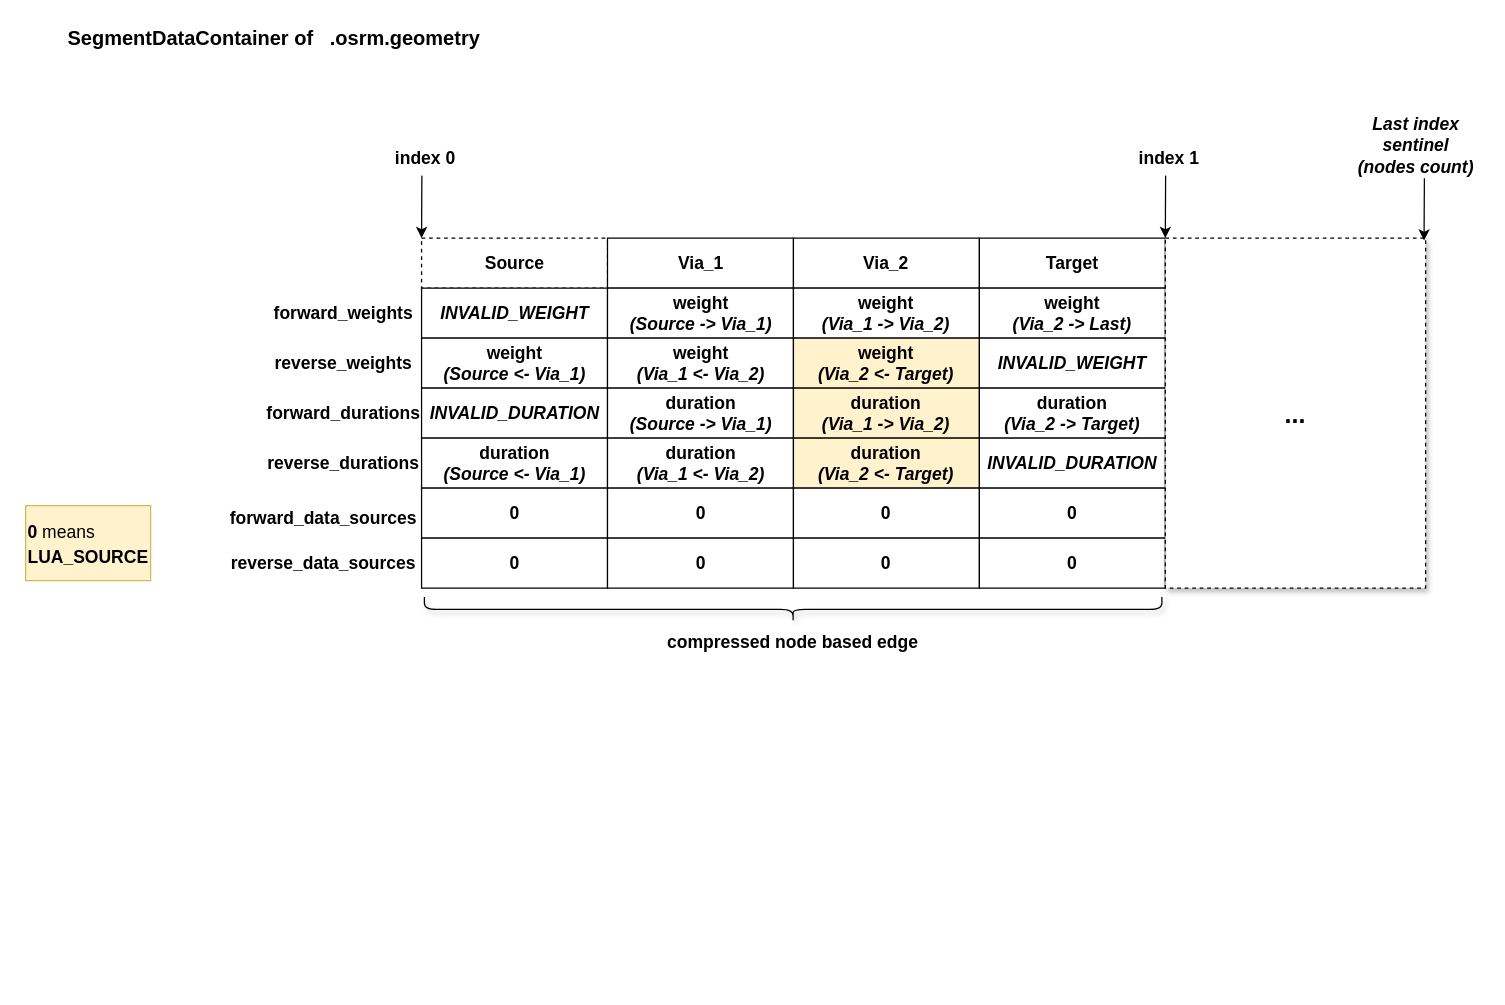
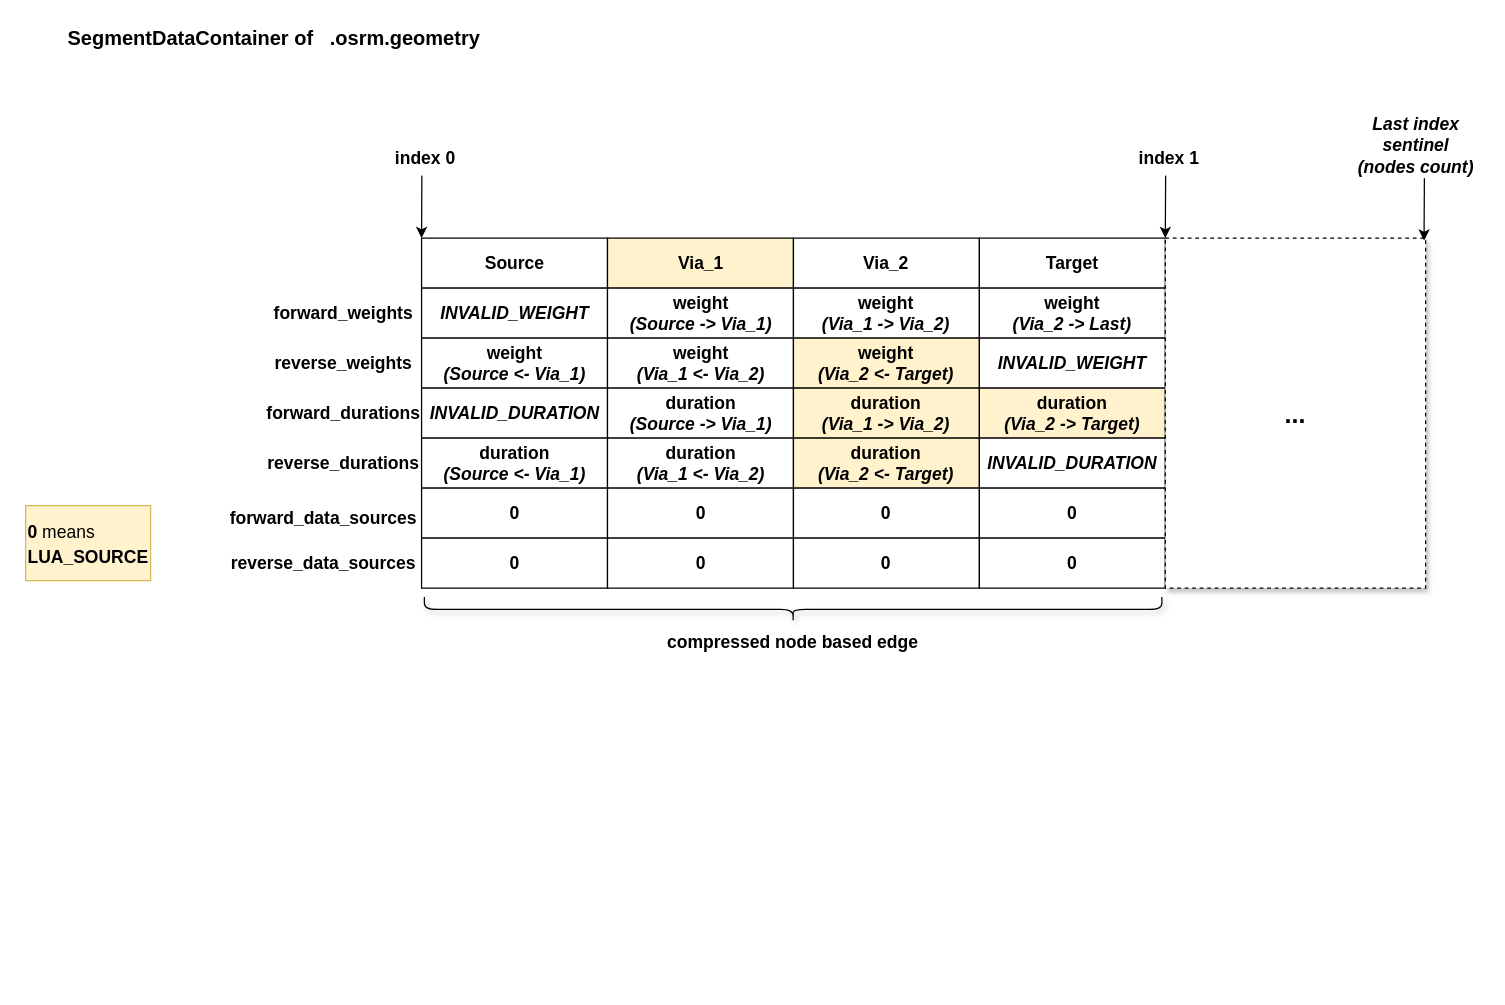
(515, 263) -> (515, 263)
(700, 263) -> (700, 263)
(1072, 413) -> (1072, 413)
